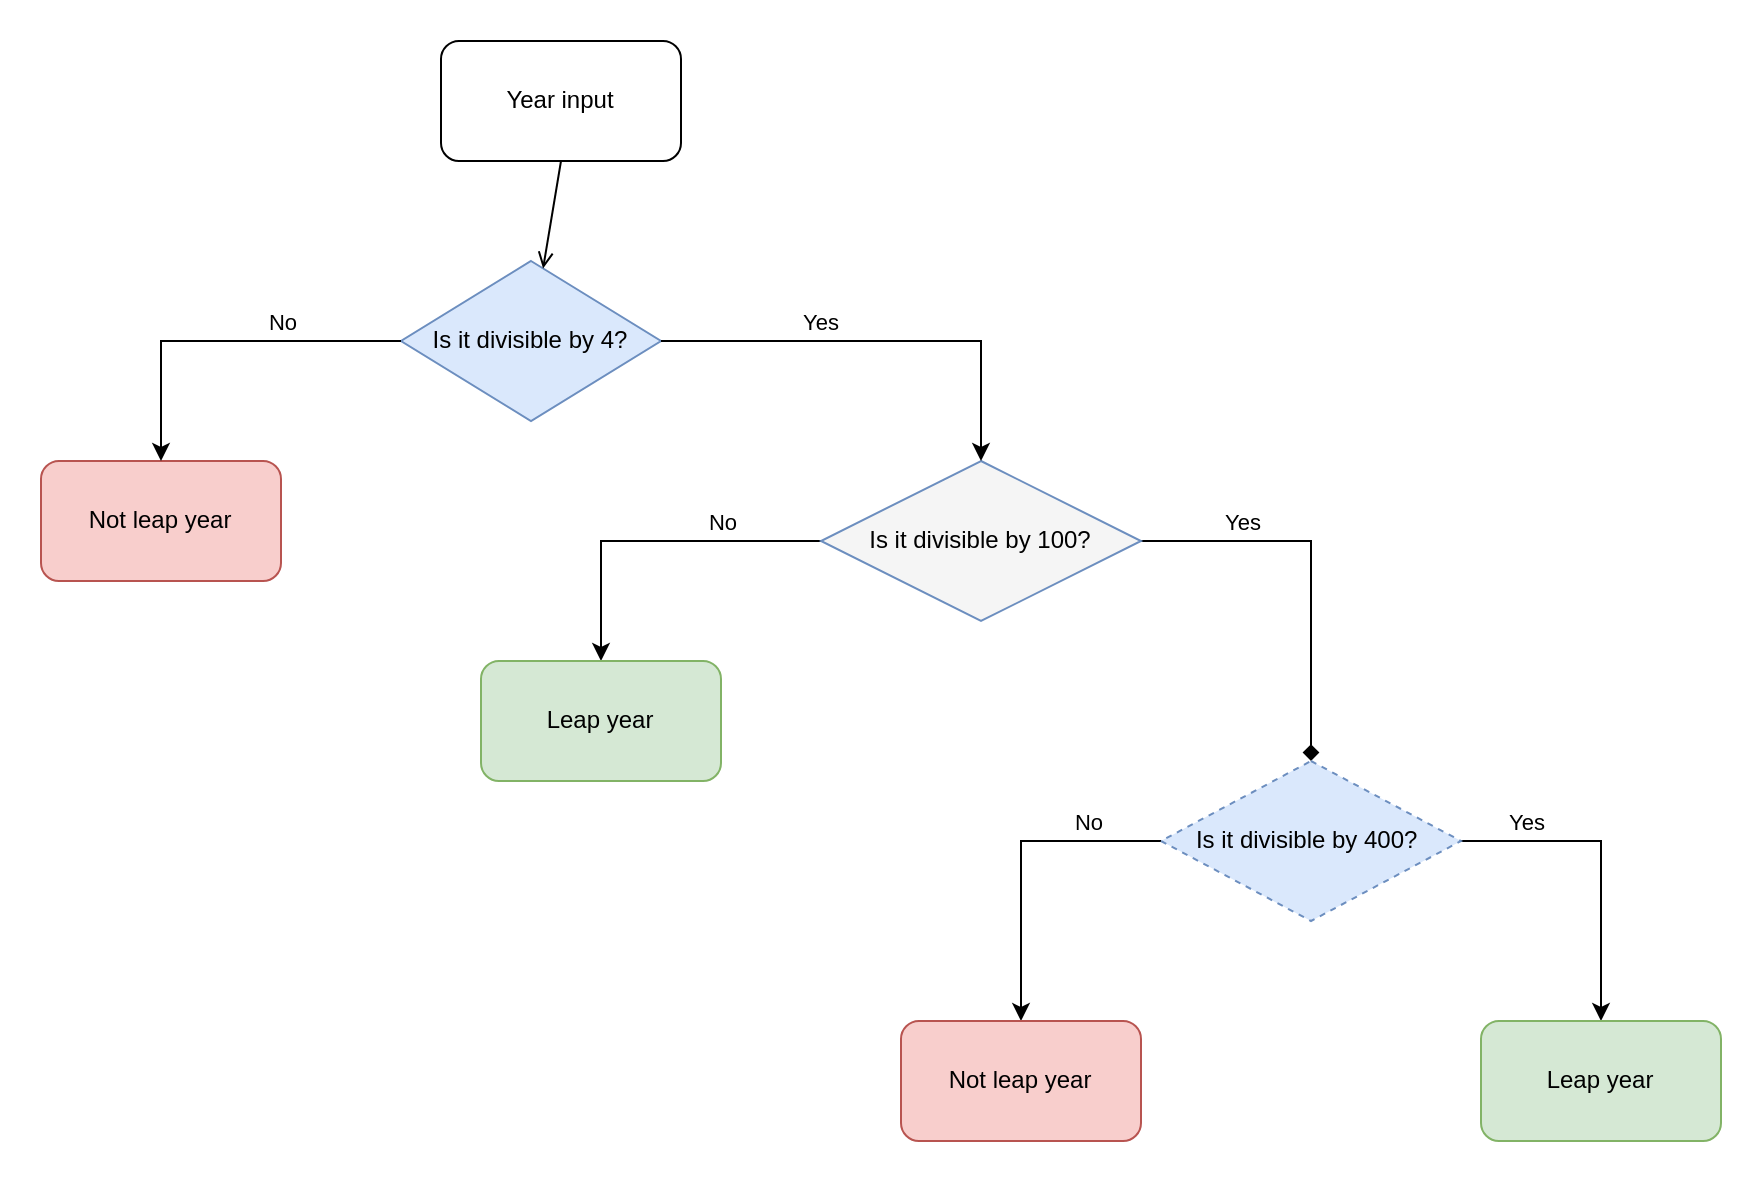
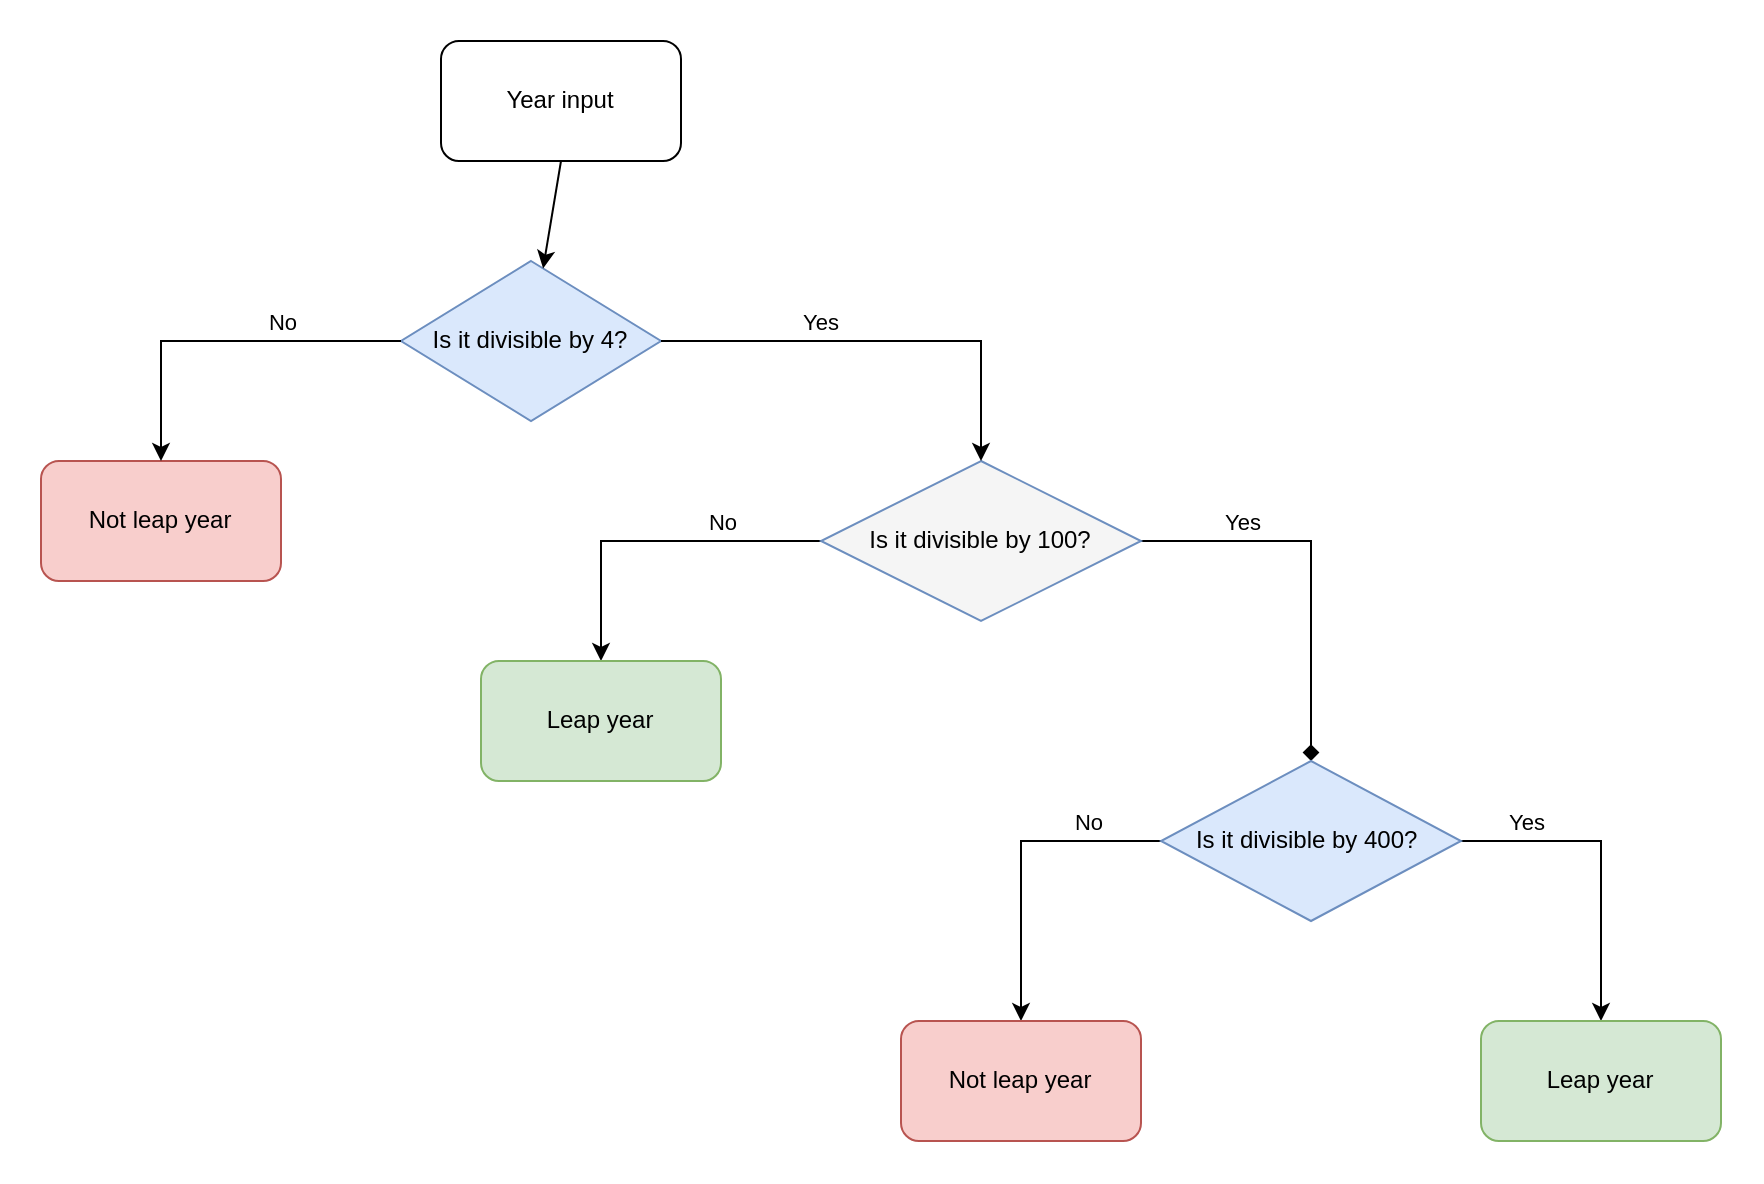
(545, 257) -> (546, 254)
(1311, 841) -> (1311, 841)
